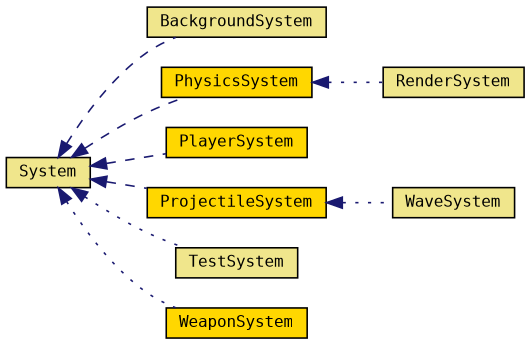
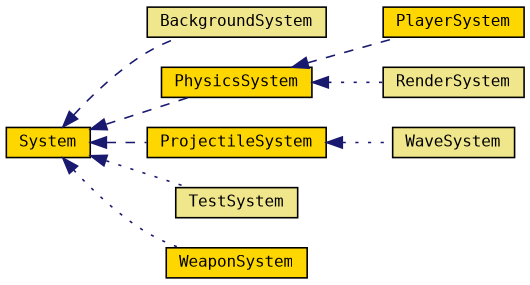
(136, 159) -> (353, 50)
(48, 173) -> (48, 142)
